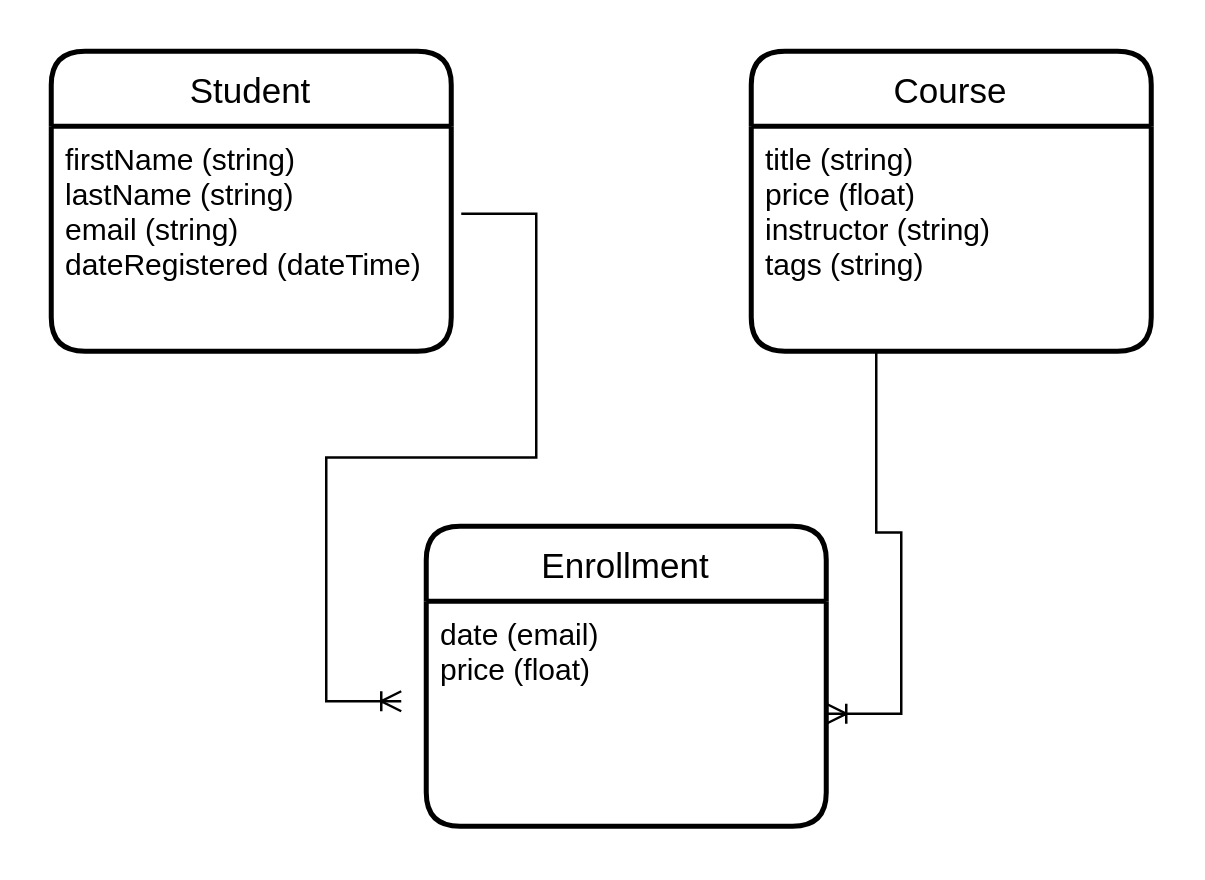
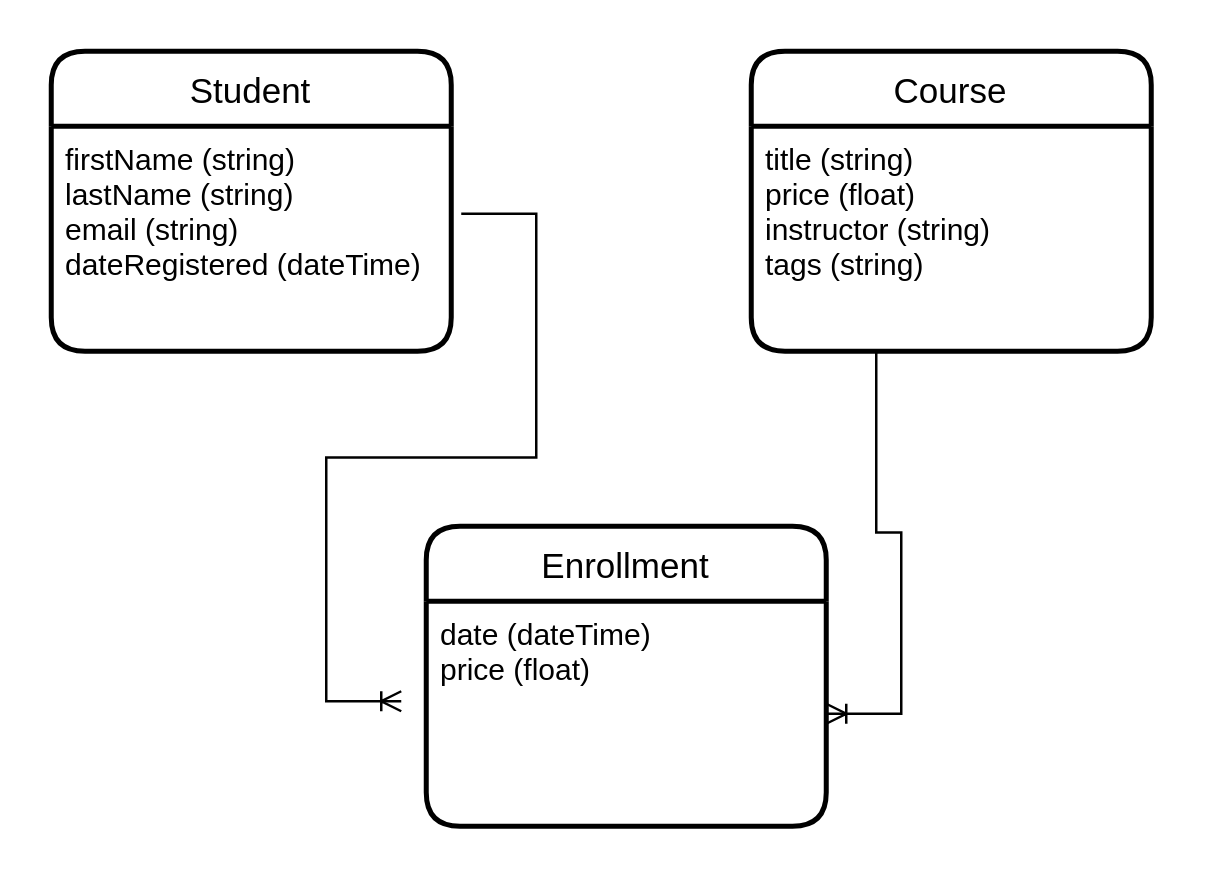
(529, 635) -> (558, 635)
